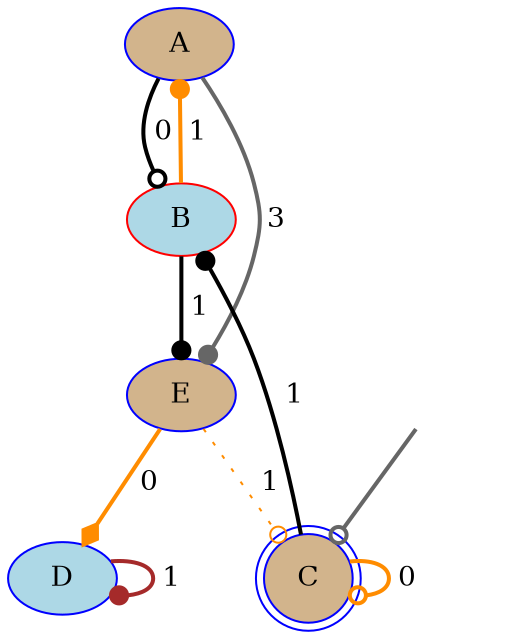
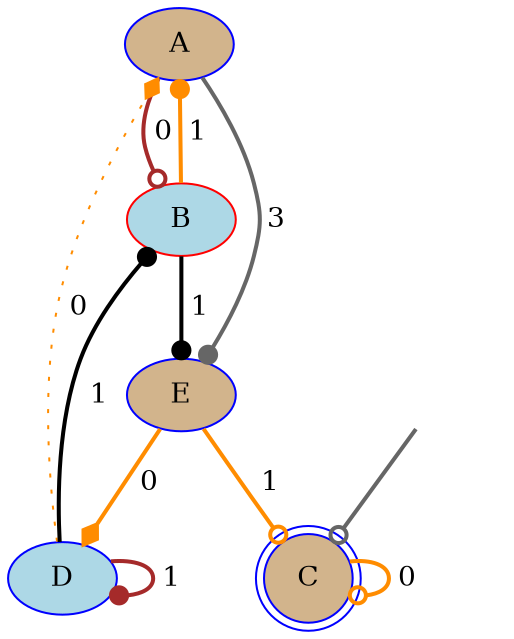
(144, 125) -> (144, 127)
none -> (57, 311)
(267, 397) -> (71, 393)
(238, 479) -> (238, 479)
